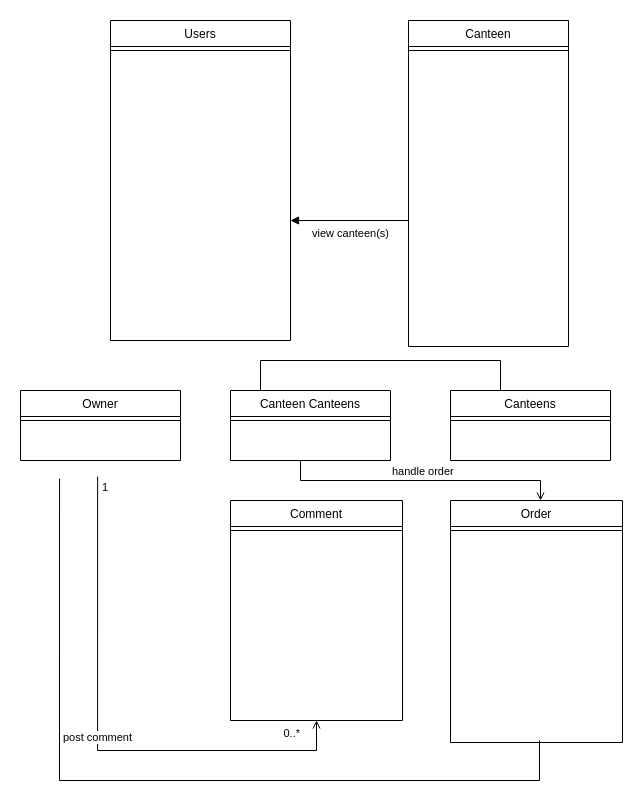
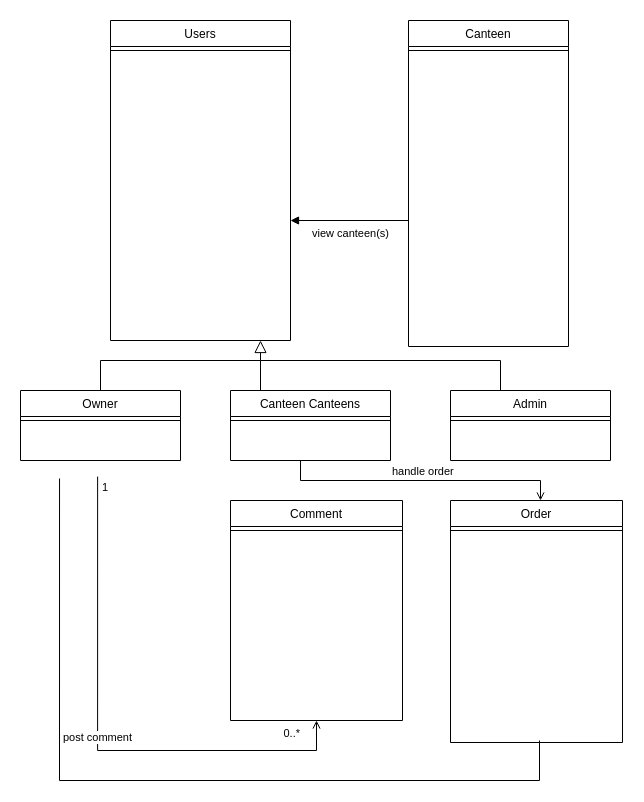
none -> (169, 361)
(530, 404) -> (530, 404)
